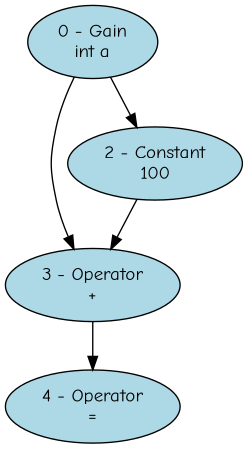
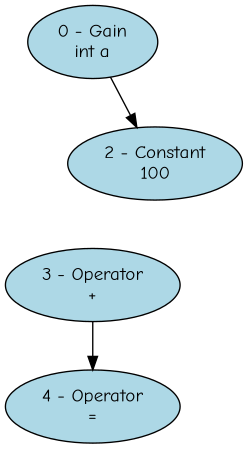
(52, 156) -> none
(127, 218) -> none
